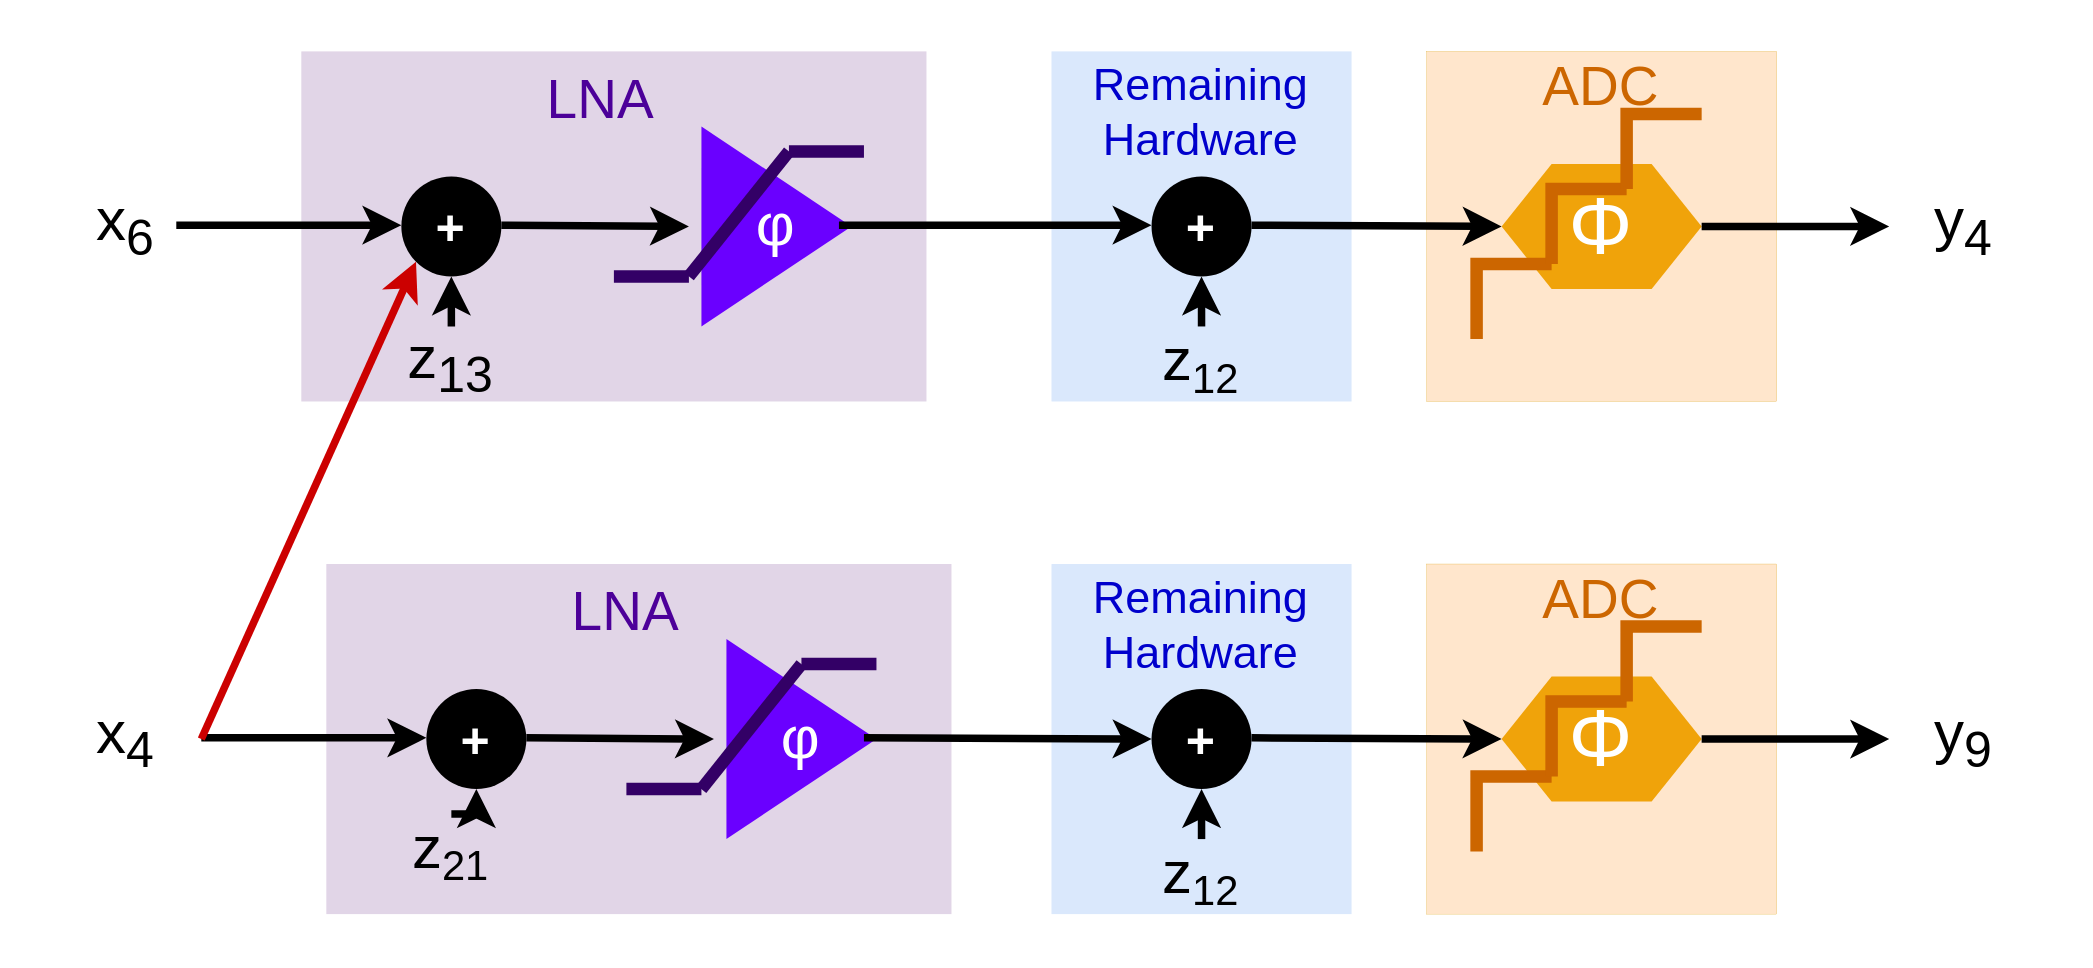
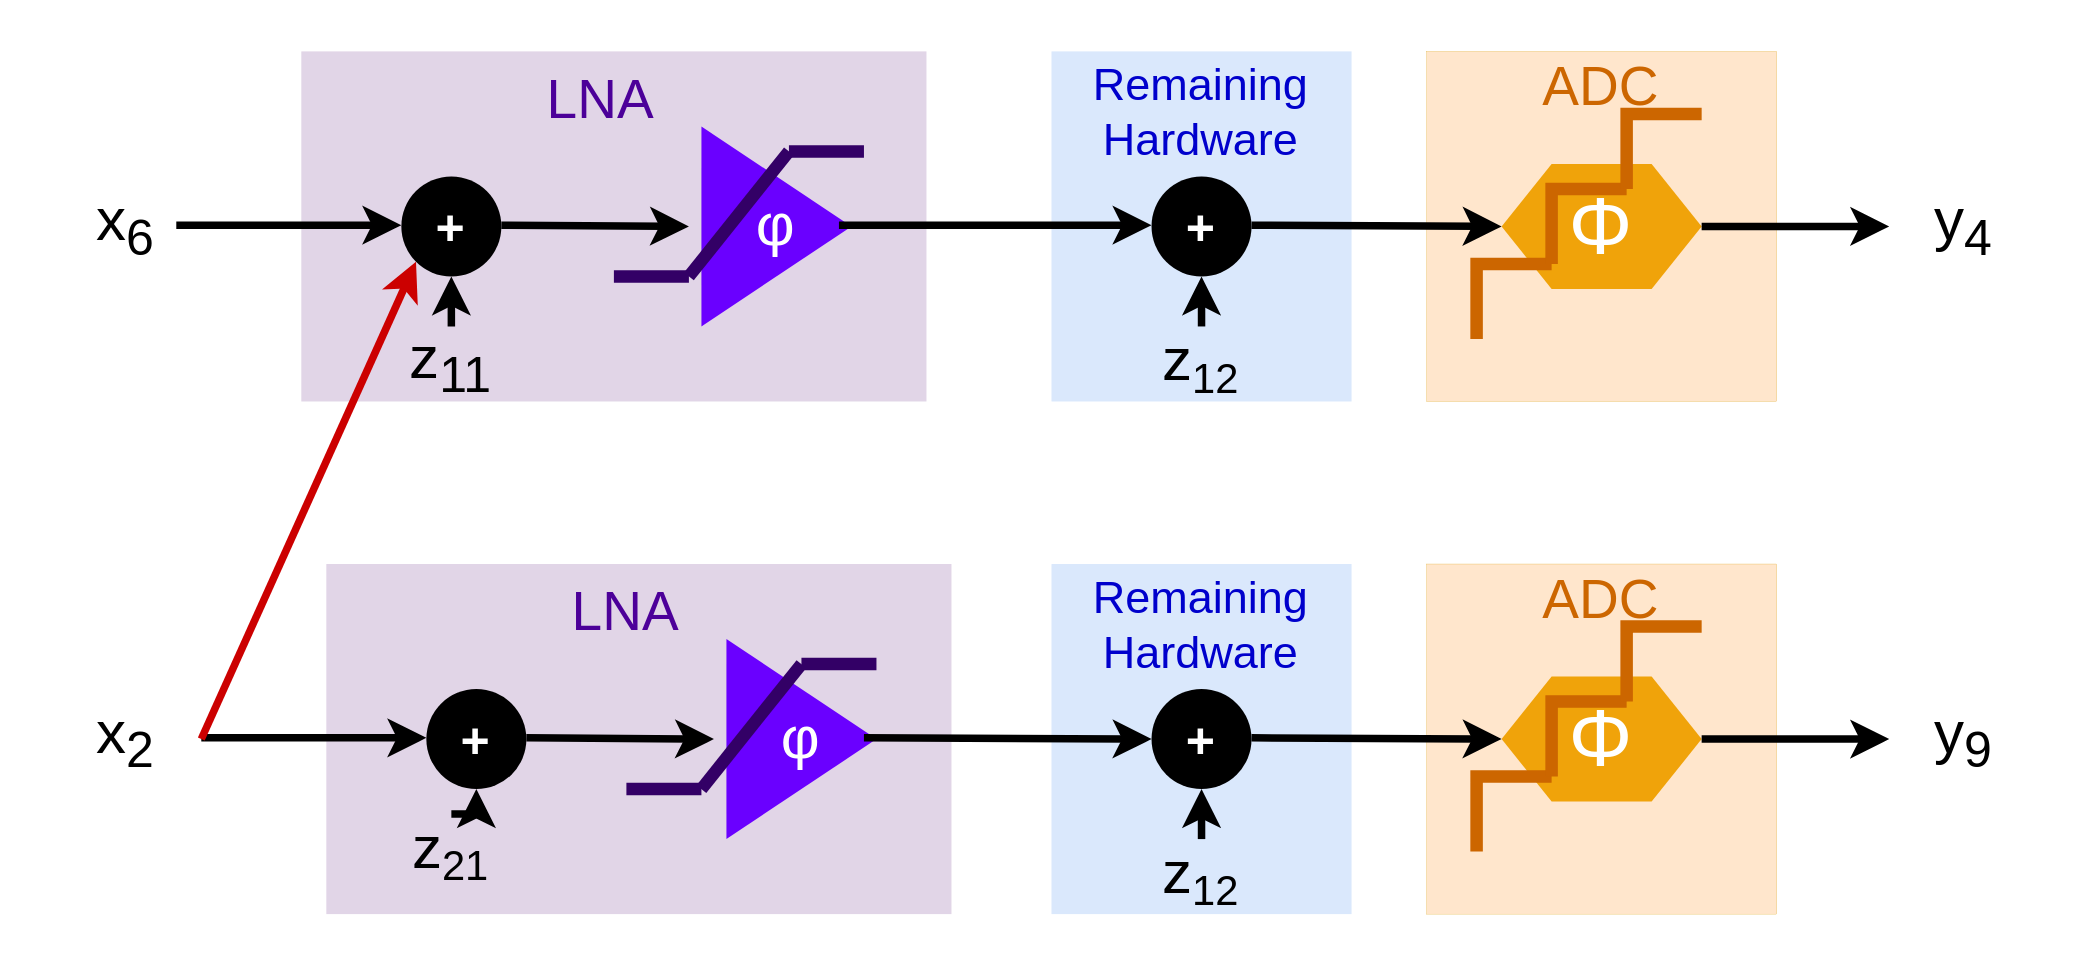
(451, 364) -> (451, 364)
(126, 739) -> (126, 739)
